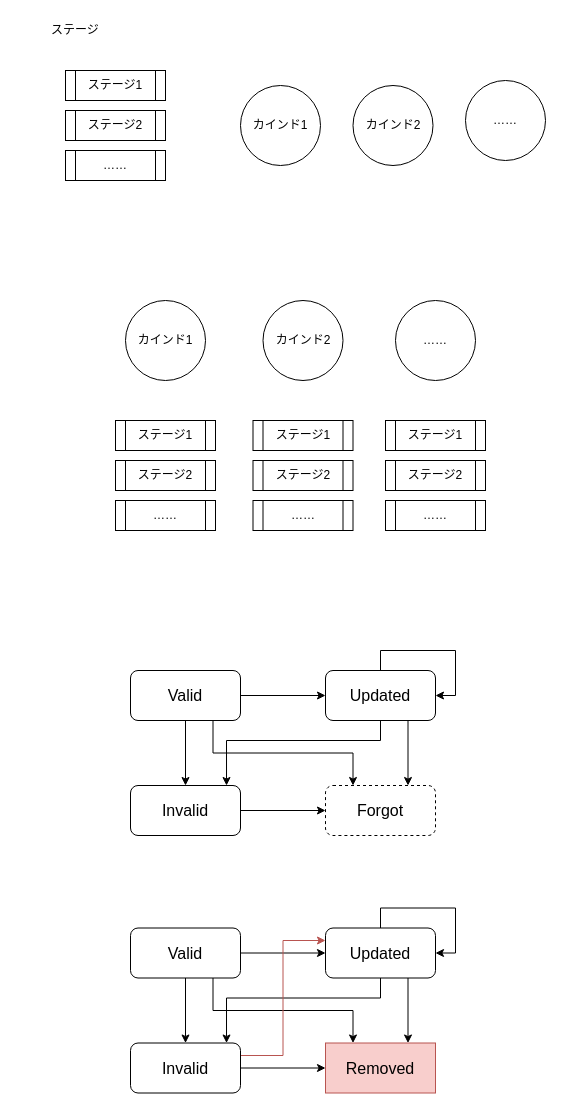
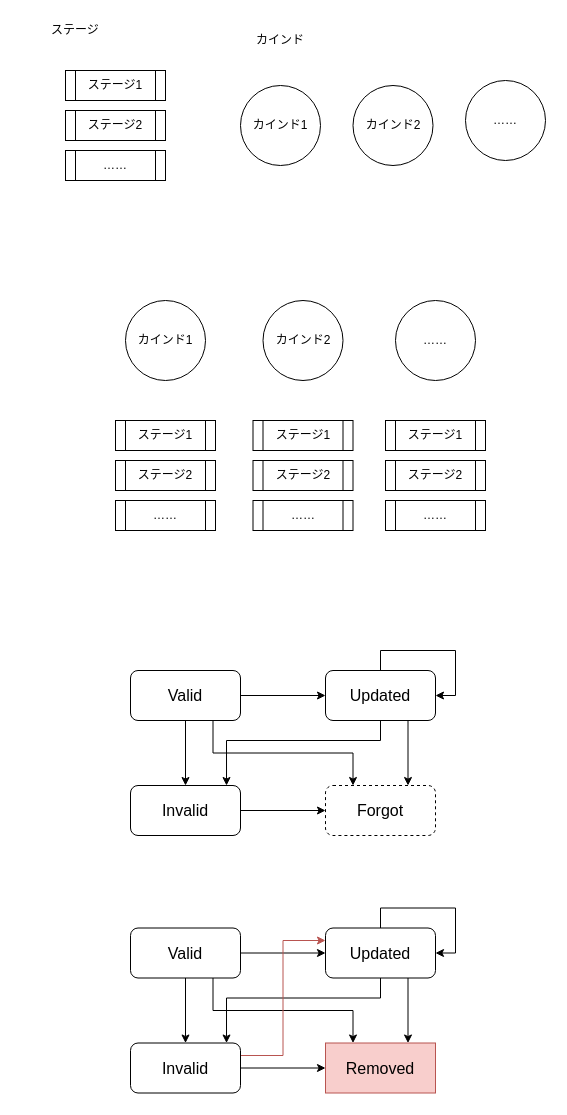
none -> (281, 41)
